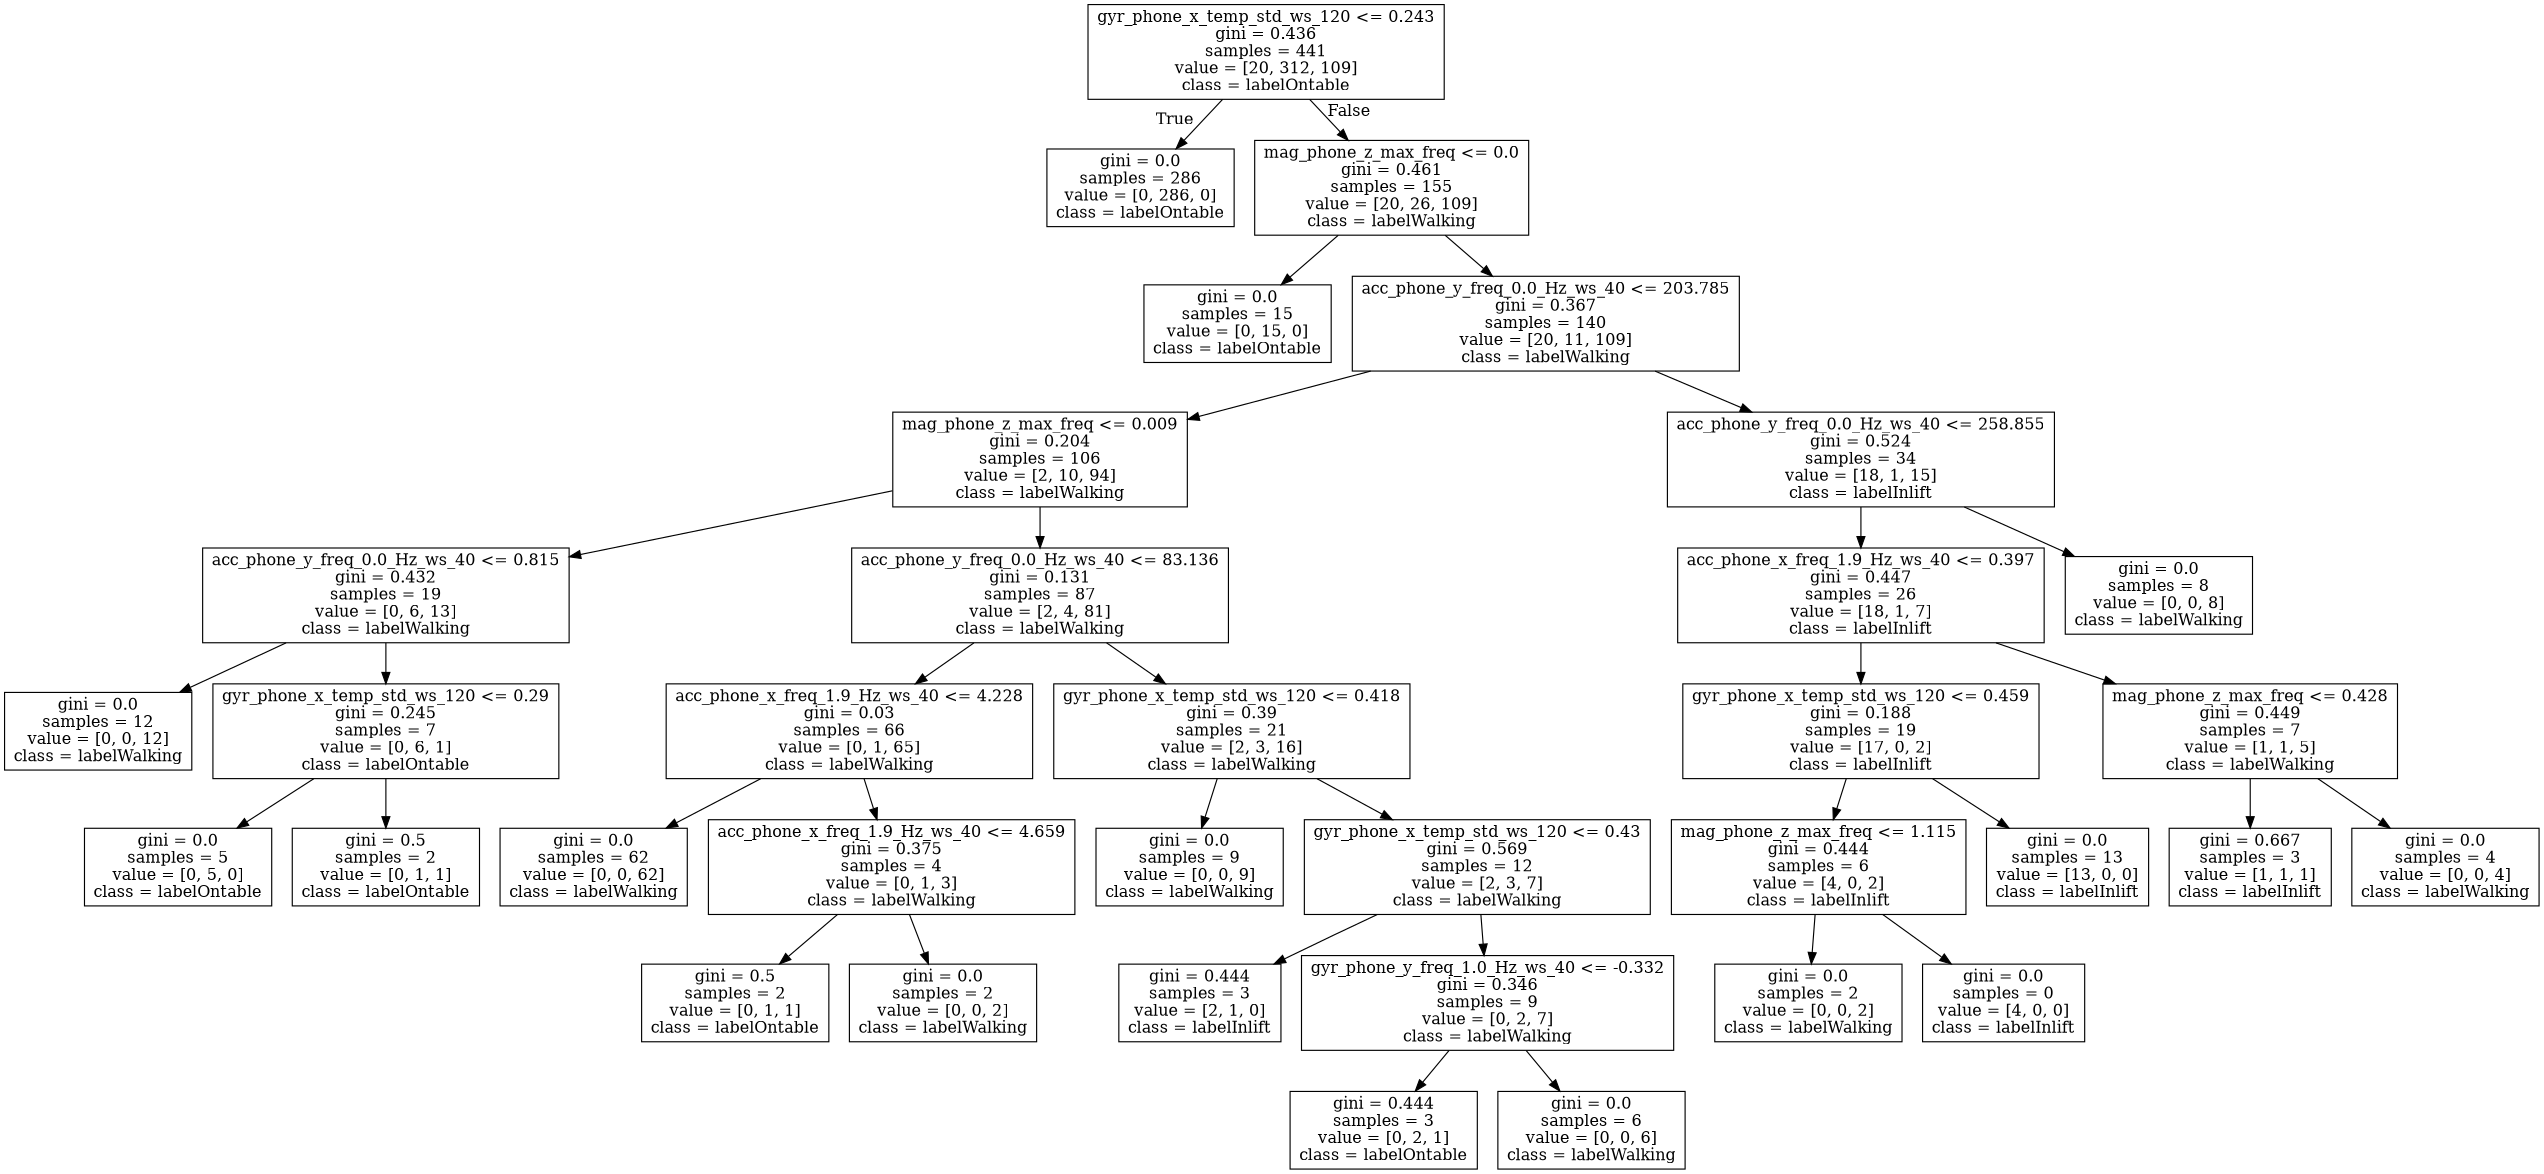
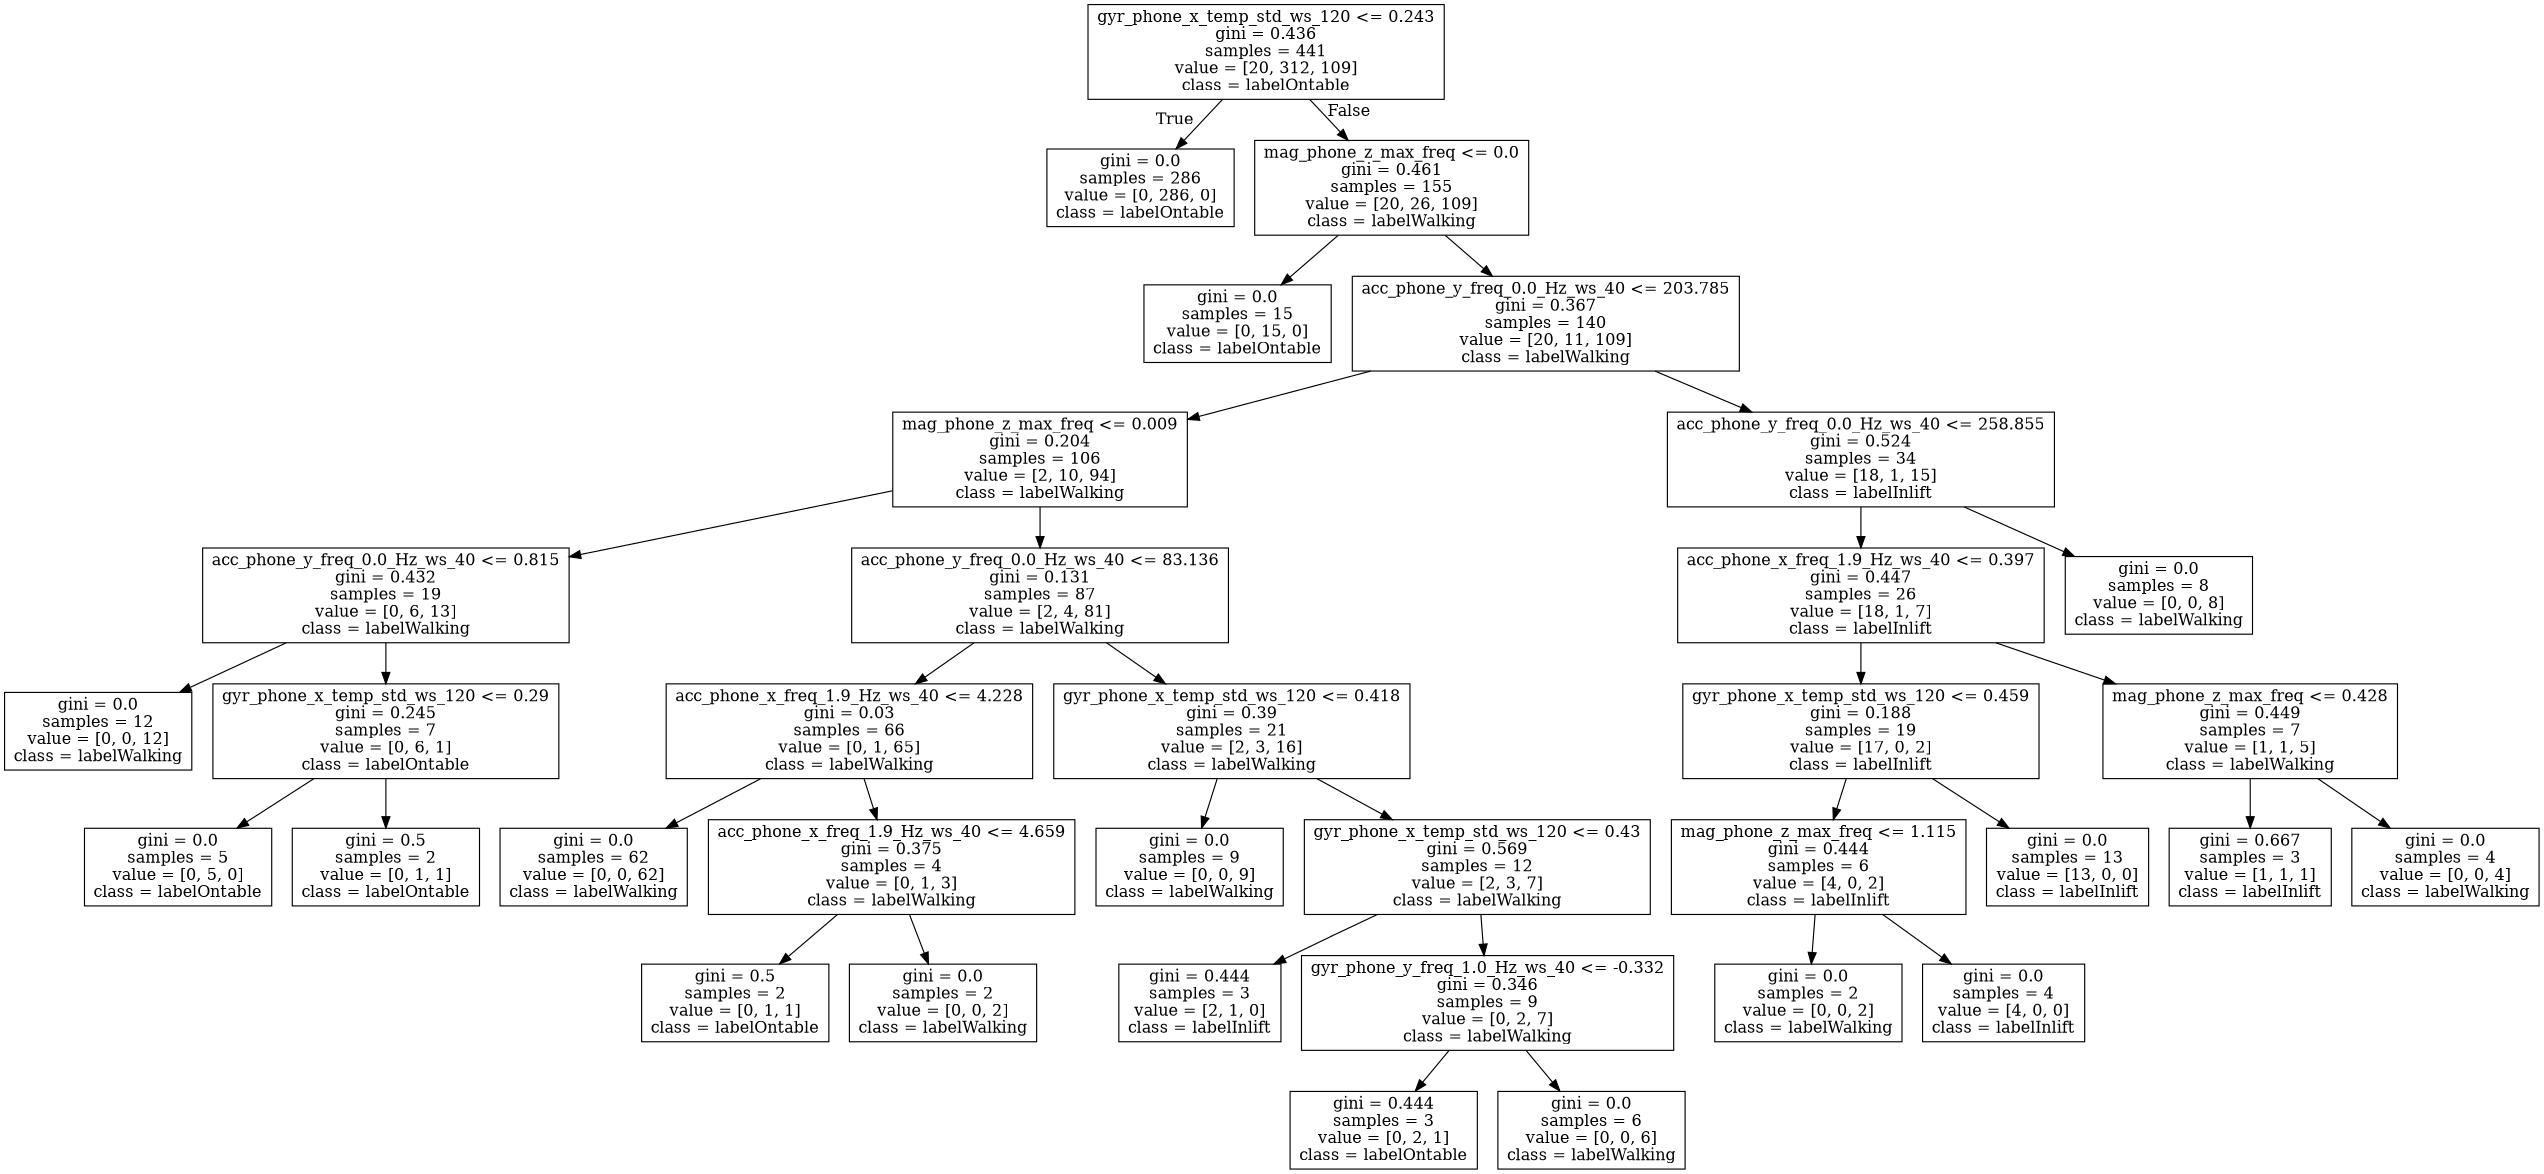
(2004, 1003) -> (2004, 1003)
